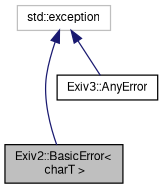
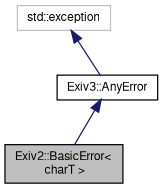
(46, 94) -> (84, 128)
